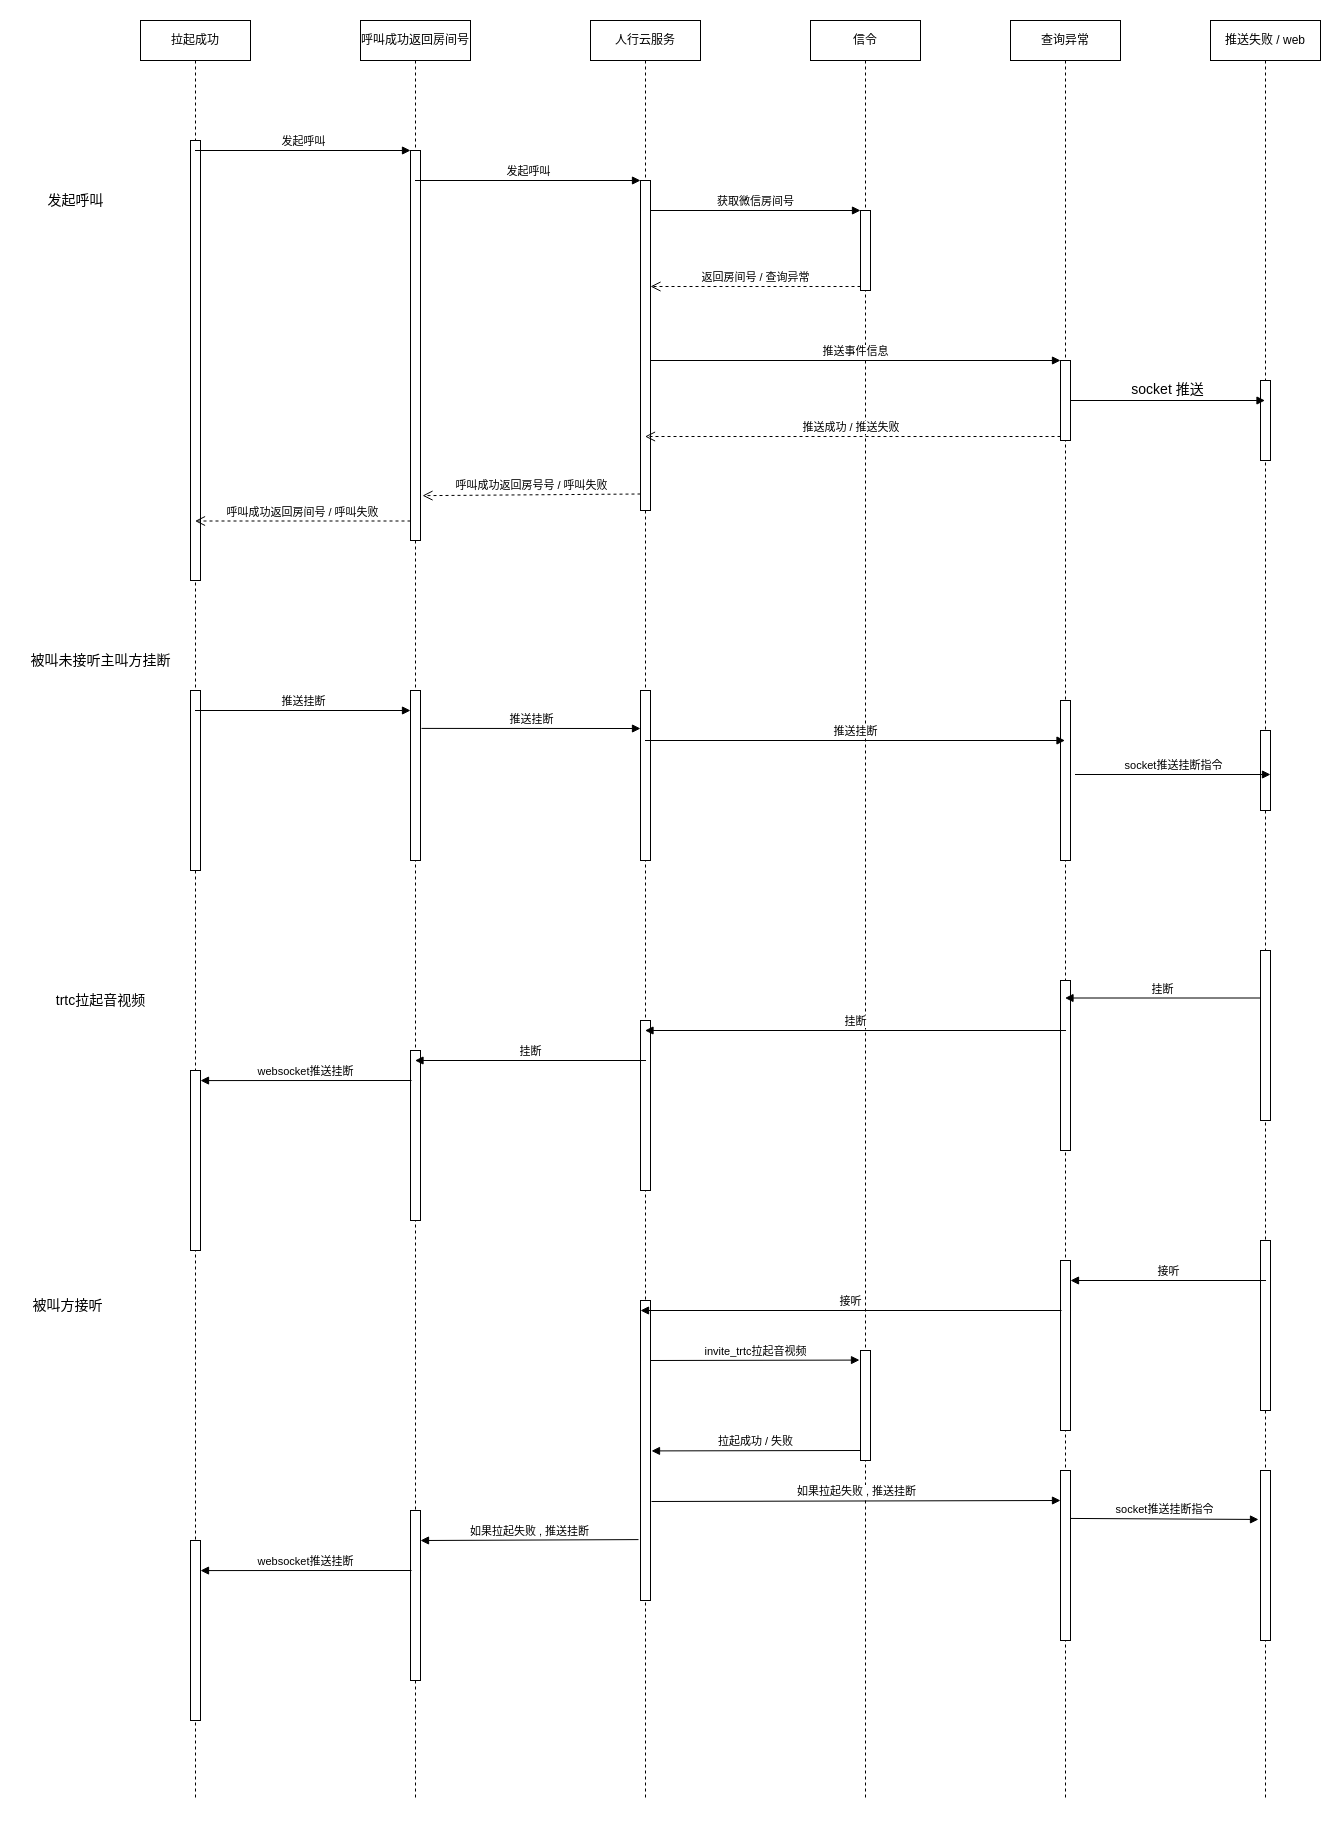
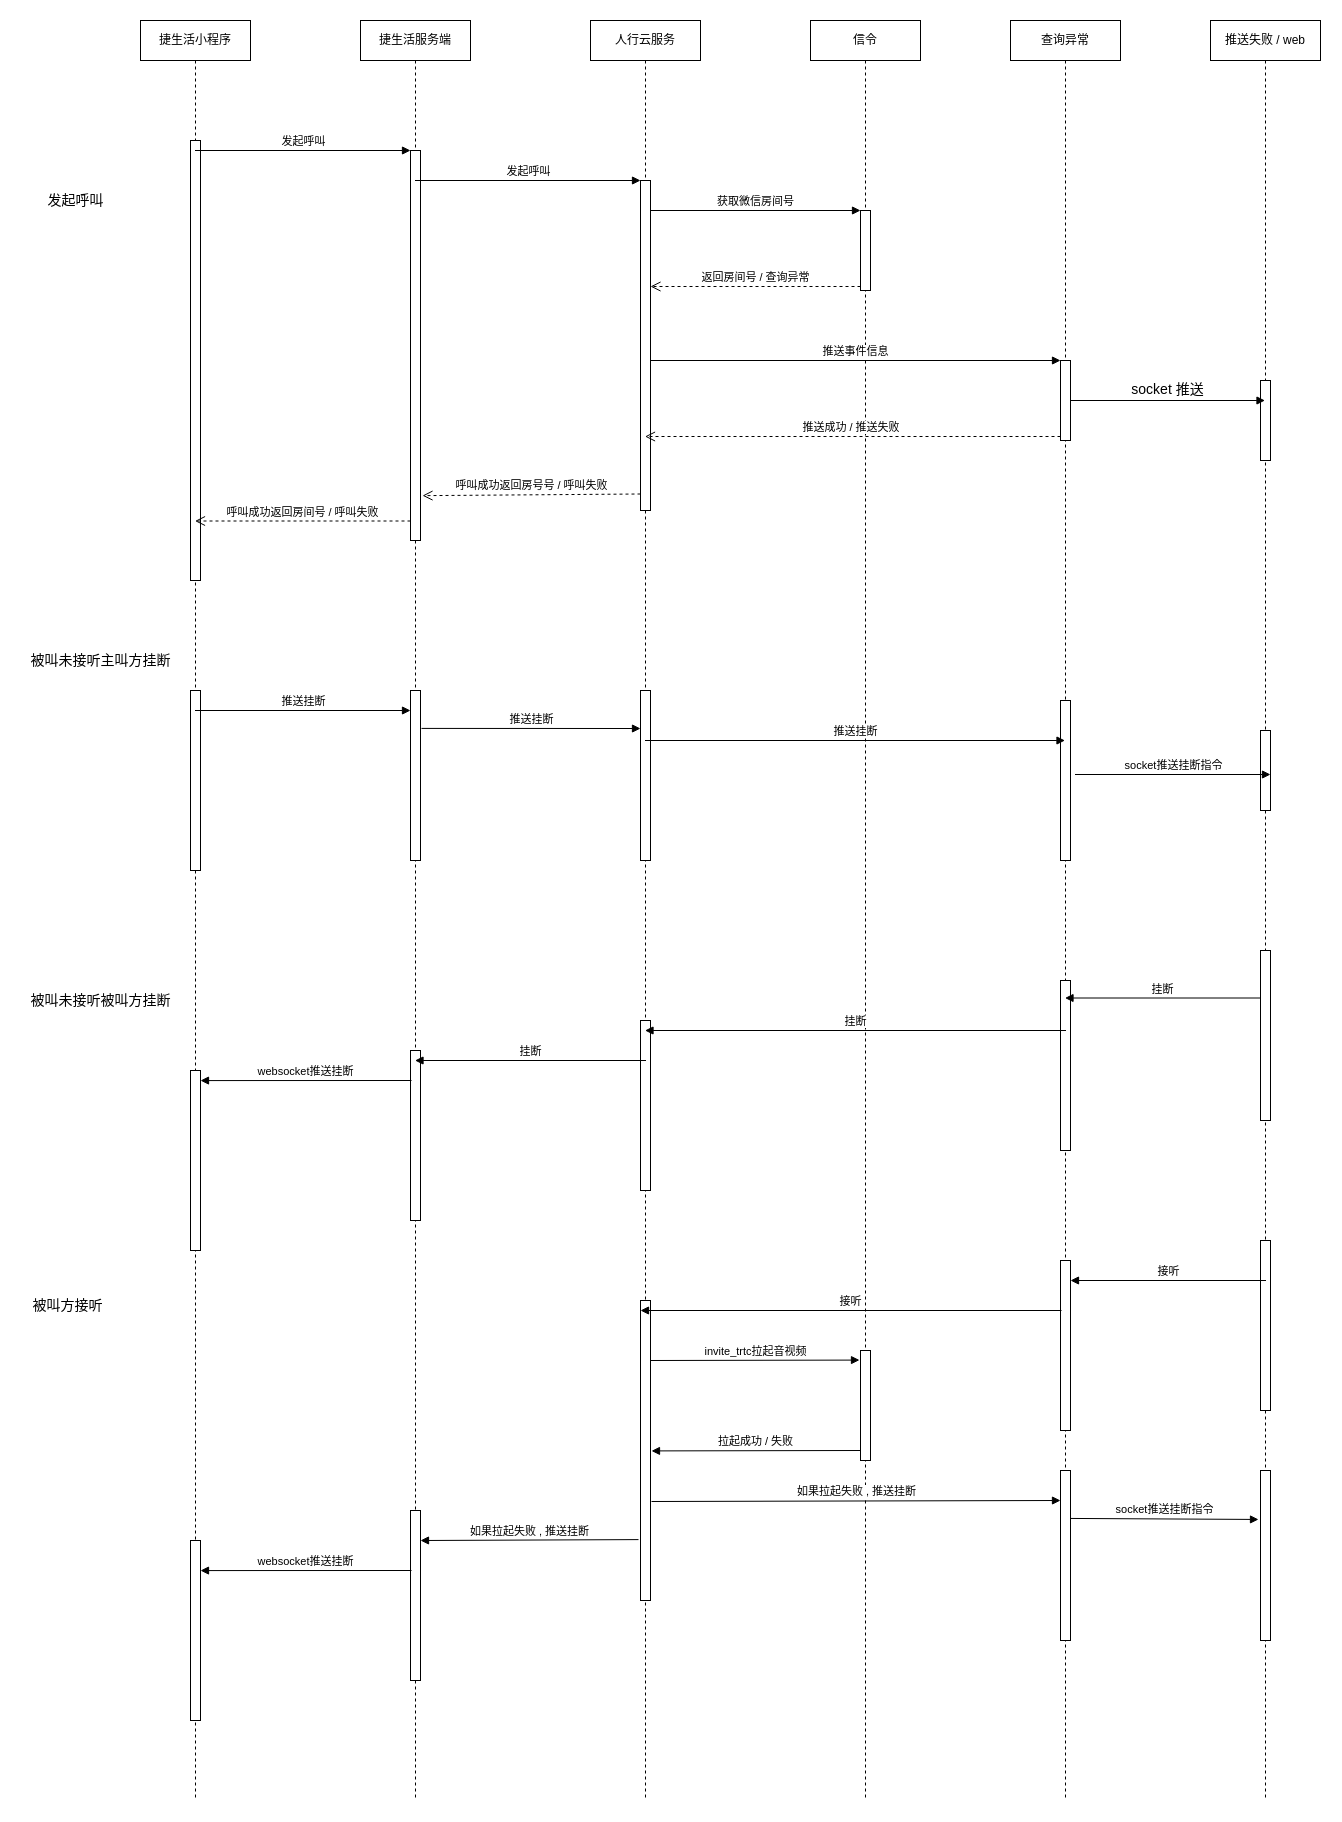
(196, 41) -> (196, 41)
(416, 41) -> (416, 41)
(101, 1001) -> (101, 1001)
